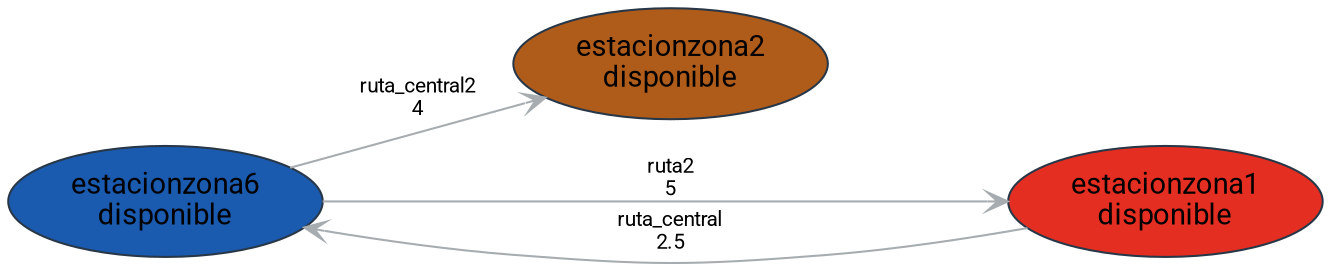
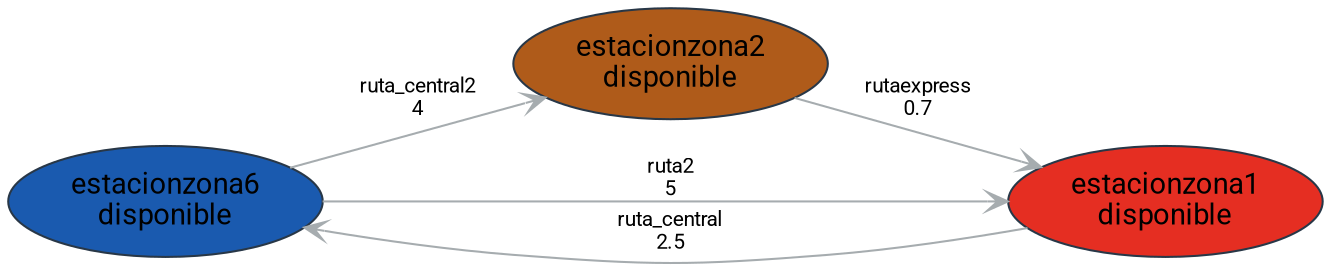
none -> (908, 130)
